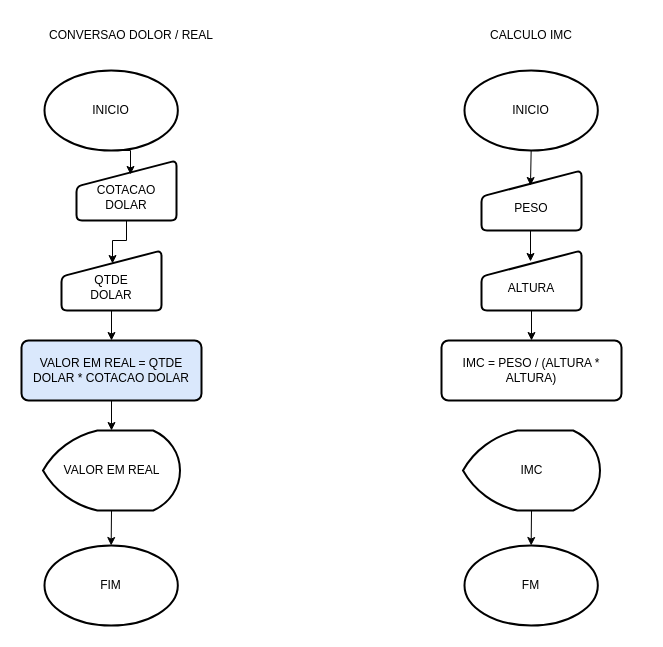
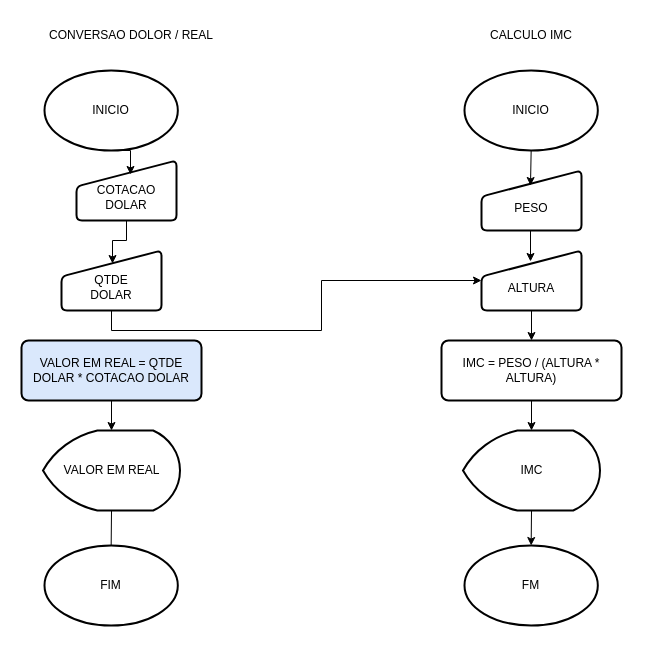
(112, 331) -> (317, 331)
none -> (532, 420)
(111, 537) -> (111, 540)
